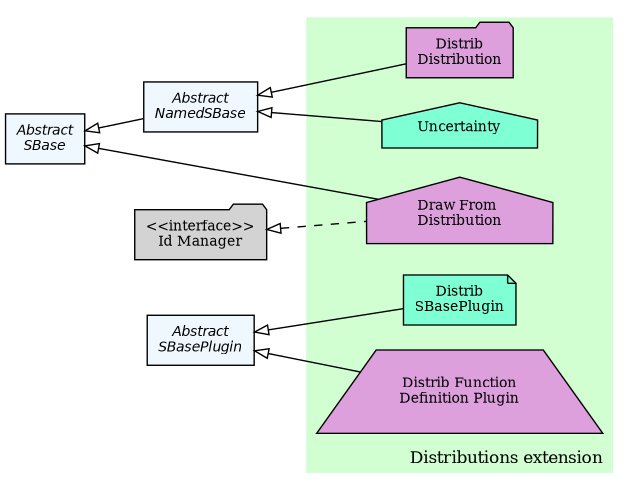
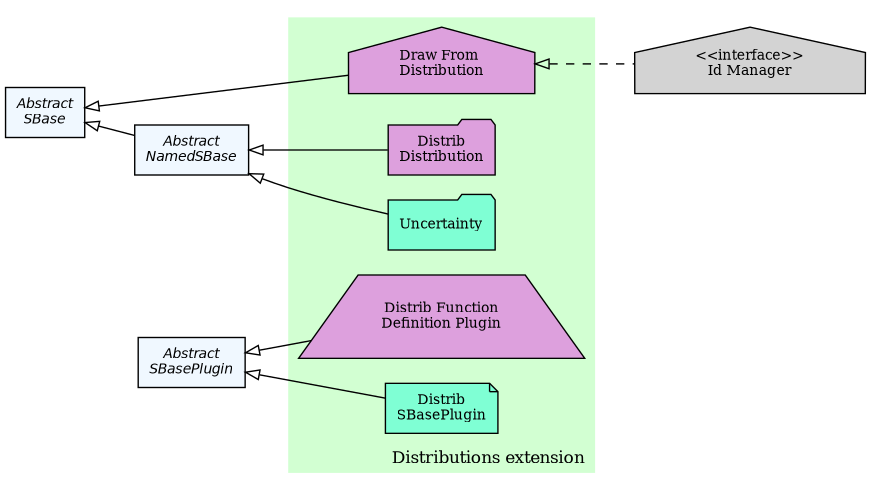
(460, 128) -> (442, 225)
(323, 225) -> (586, 64)
(201, 235) -> (750, 64)
